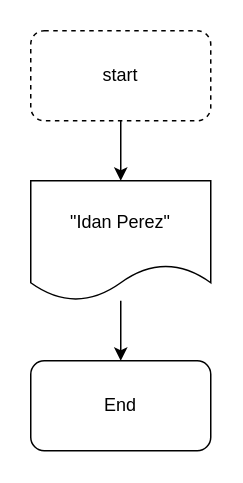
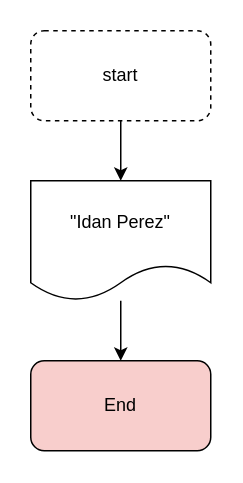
(121, 406) -> (121, 406)
